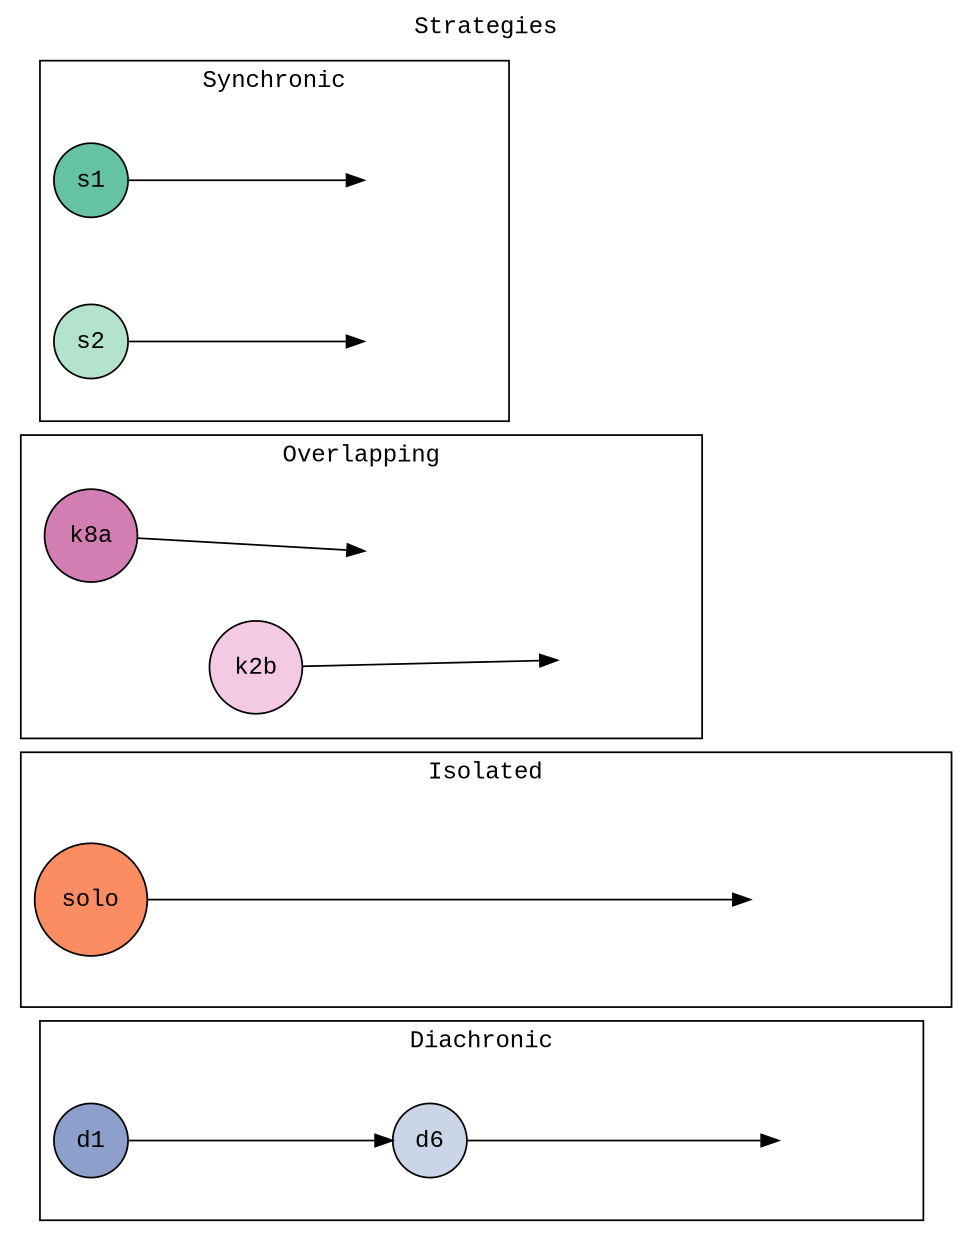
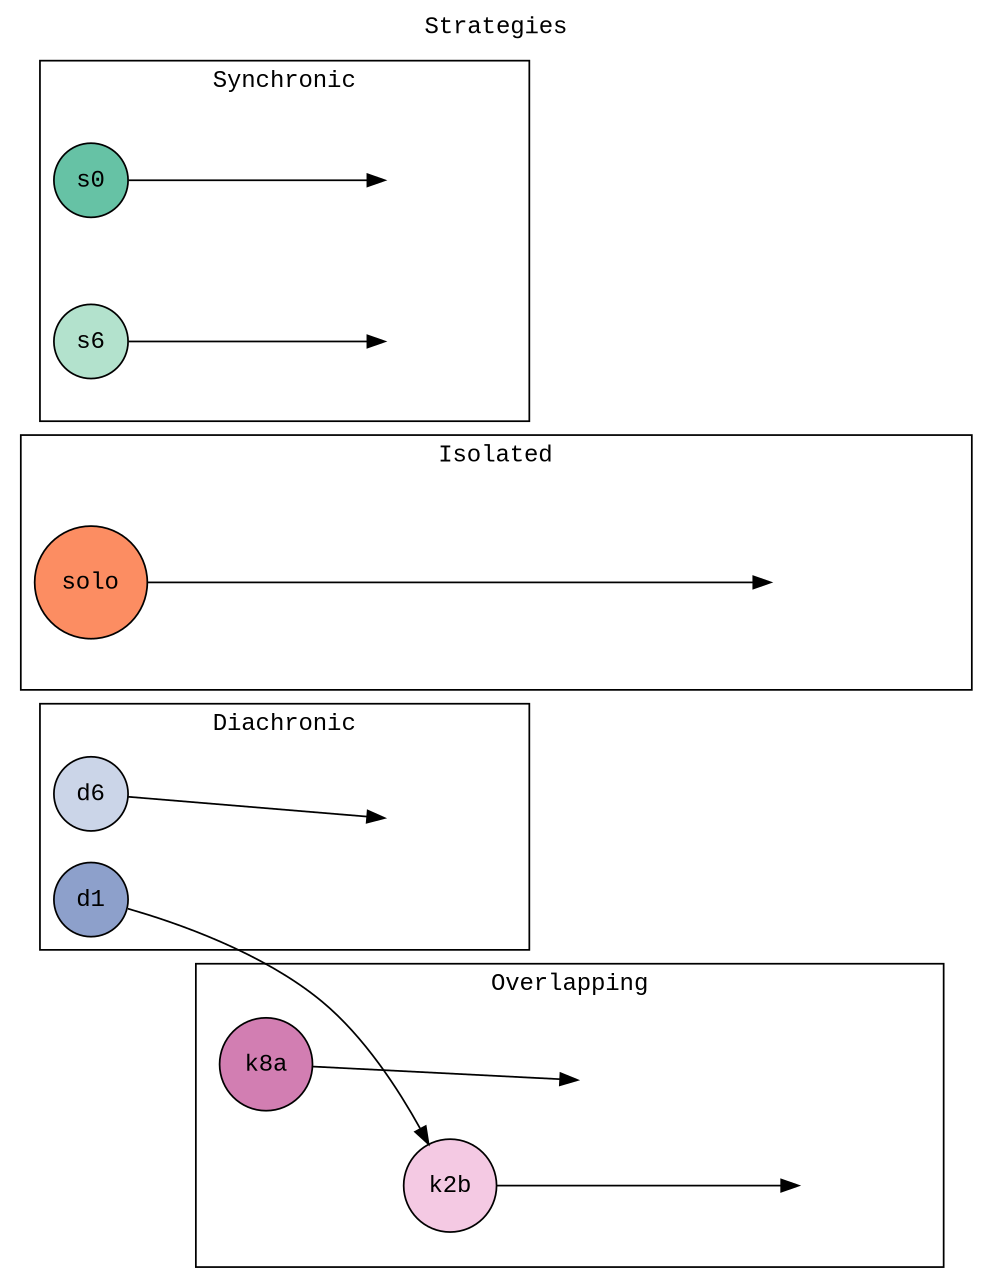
(91, 180) -> (91, 180)
(91, 341) -> (91, 341)
(252, 1141) -> (300, 985)
